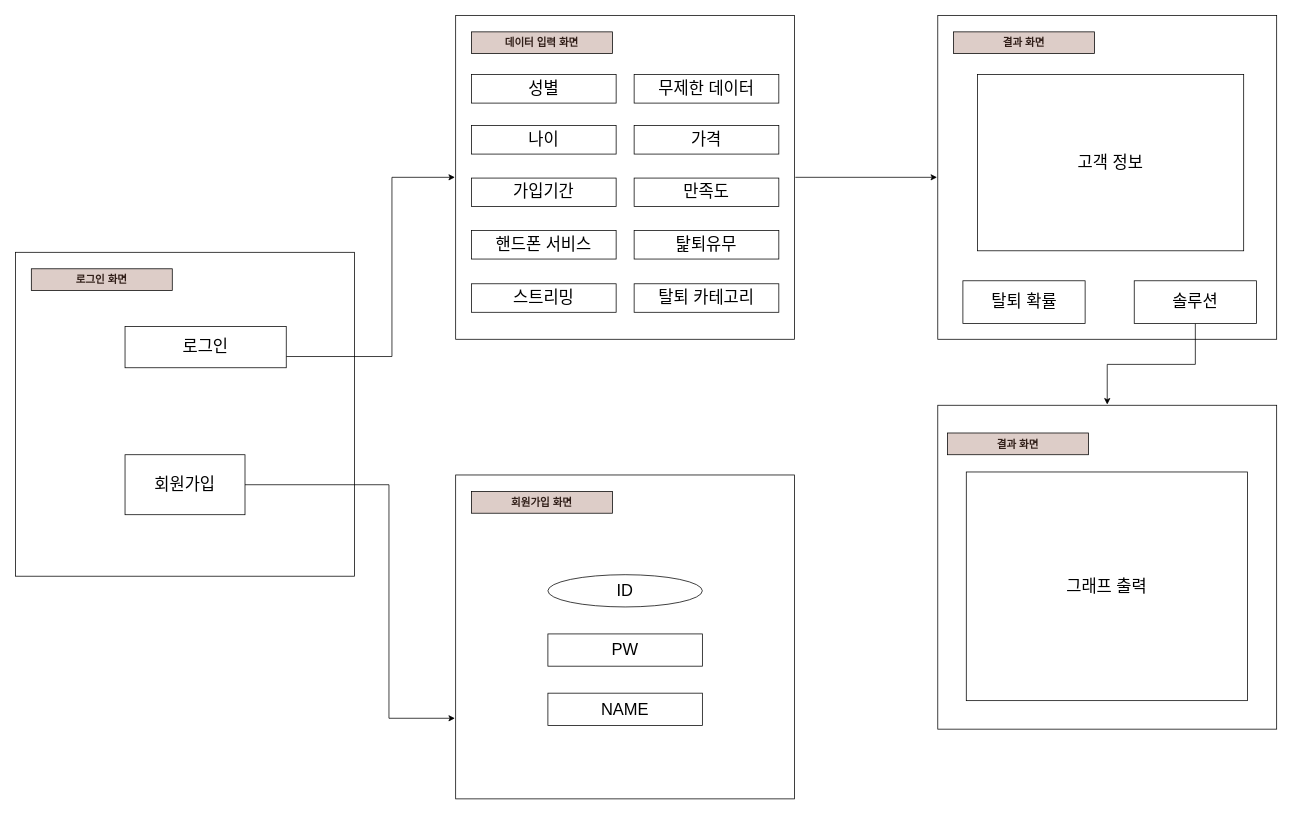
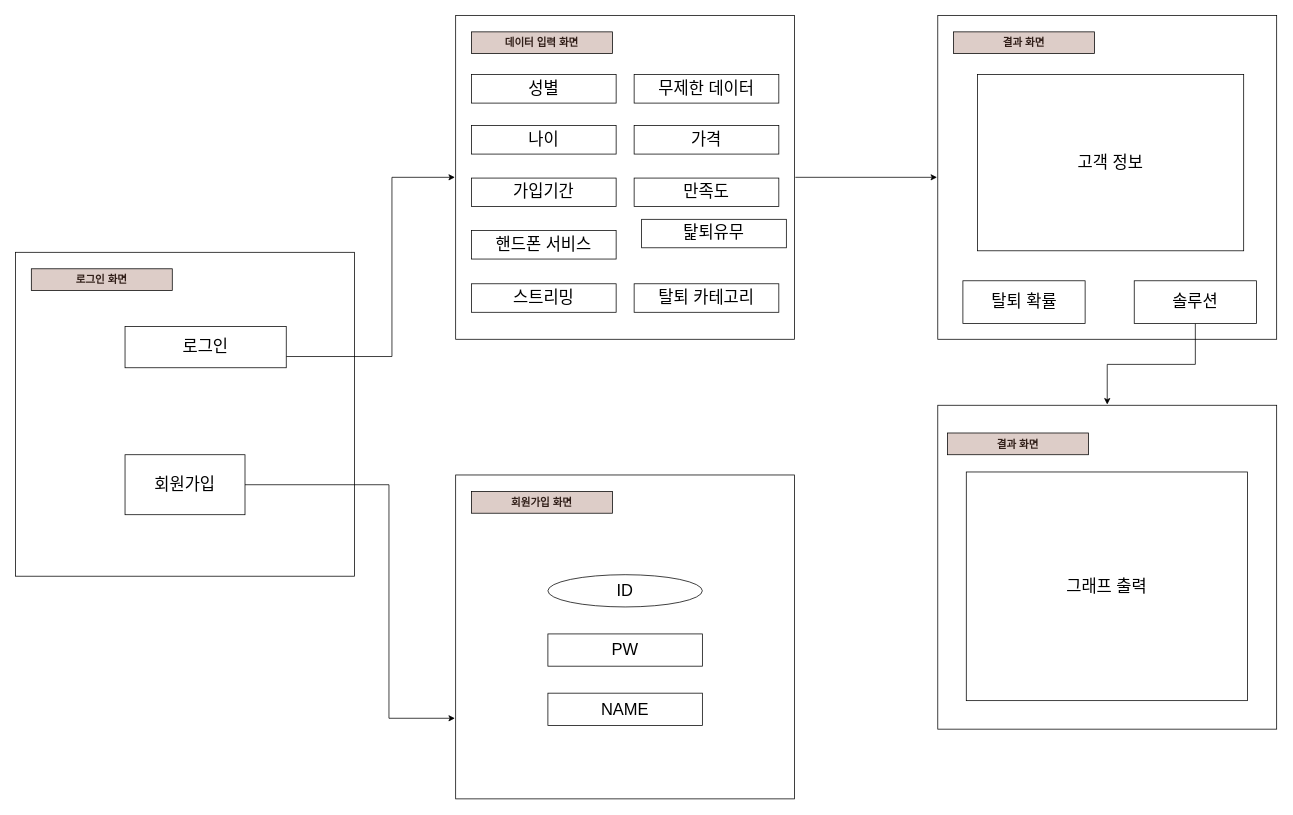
(707, 245) -> (714, 234)
